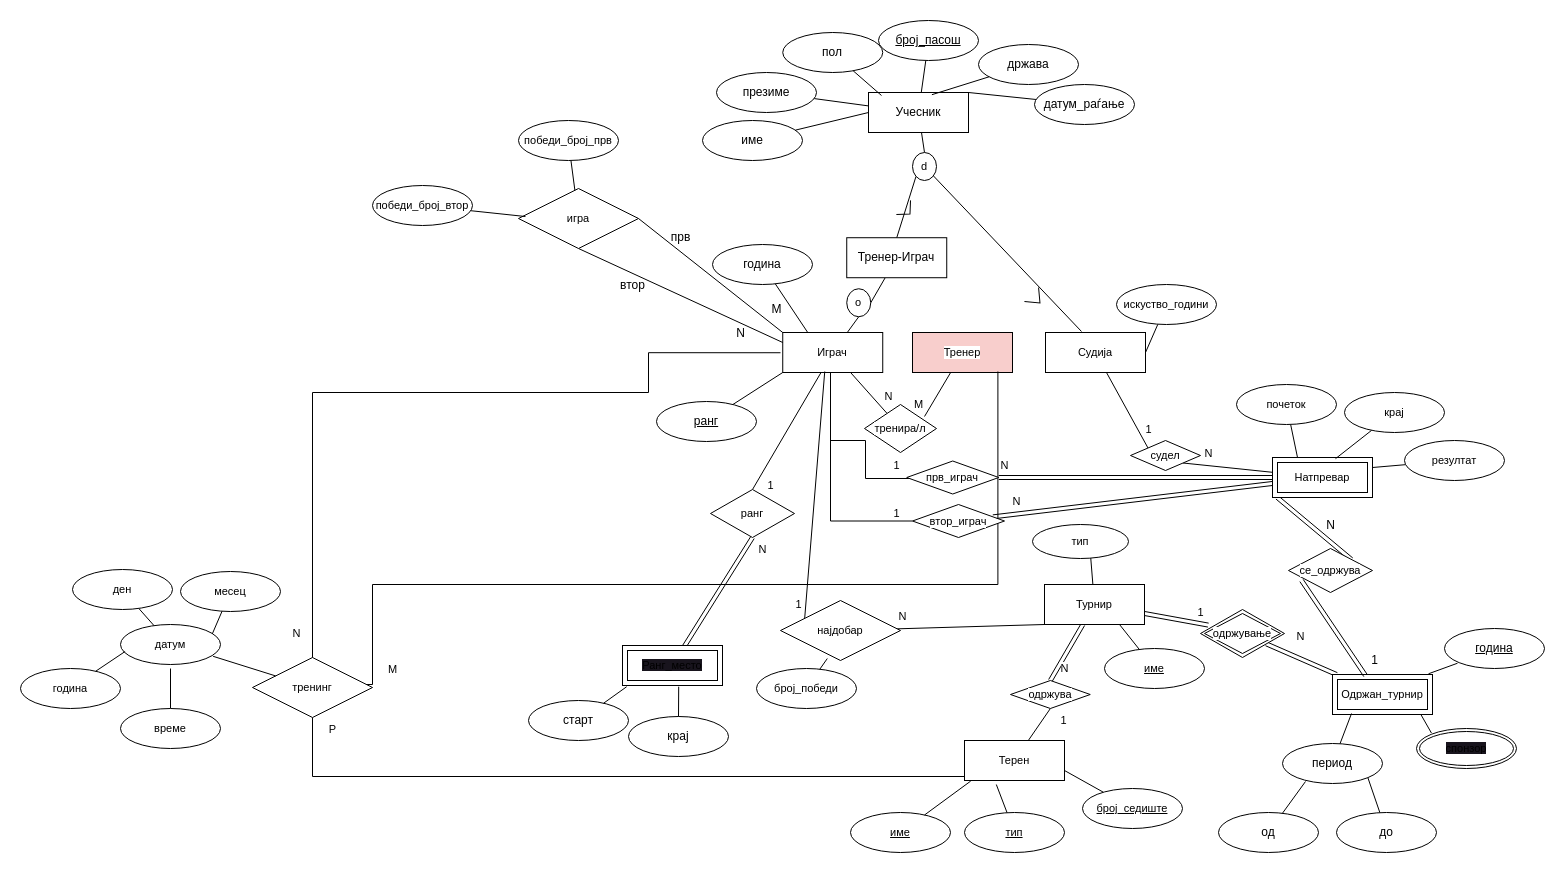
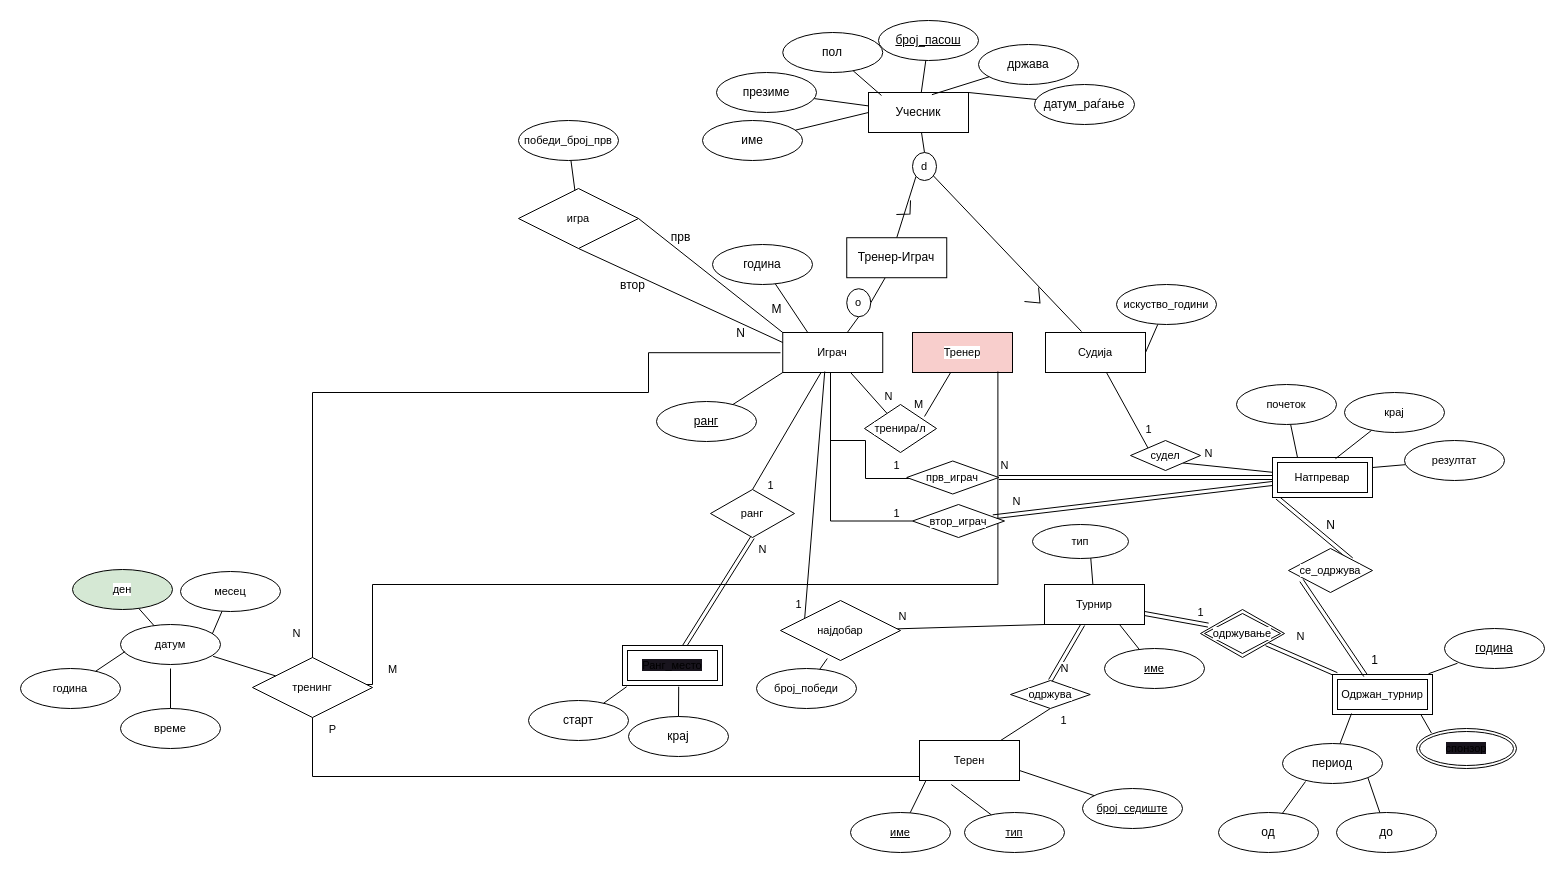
(423, 206) -> none
(498, 214) -> none
(123, 590) -> (123, 590)
(1015, 761) -> (970, 761)
